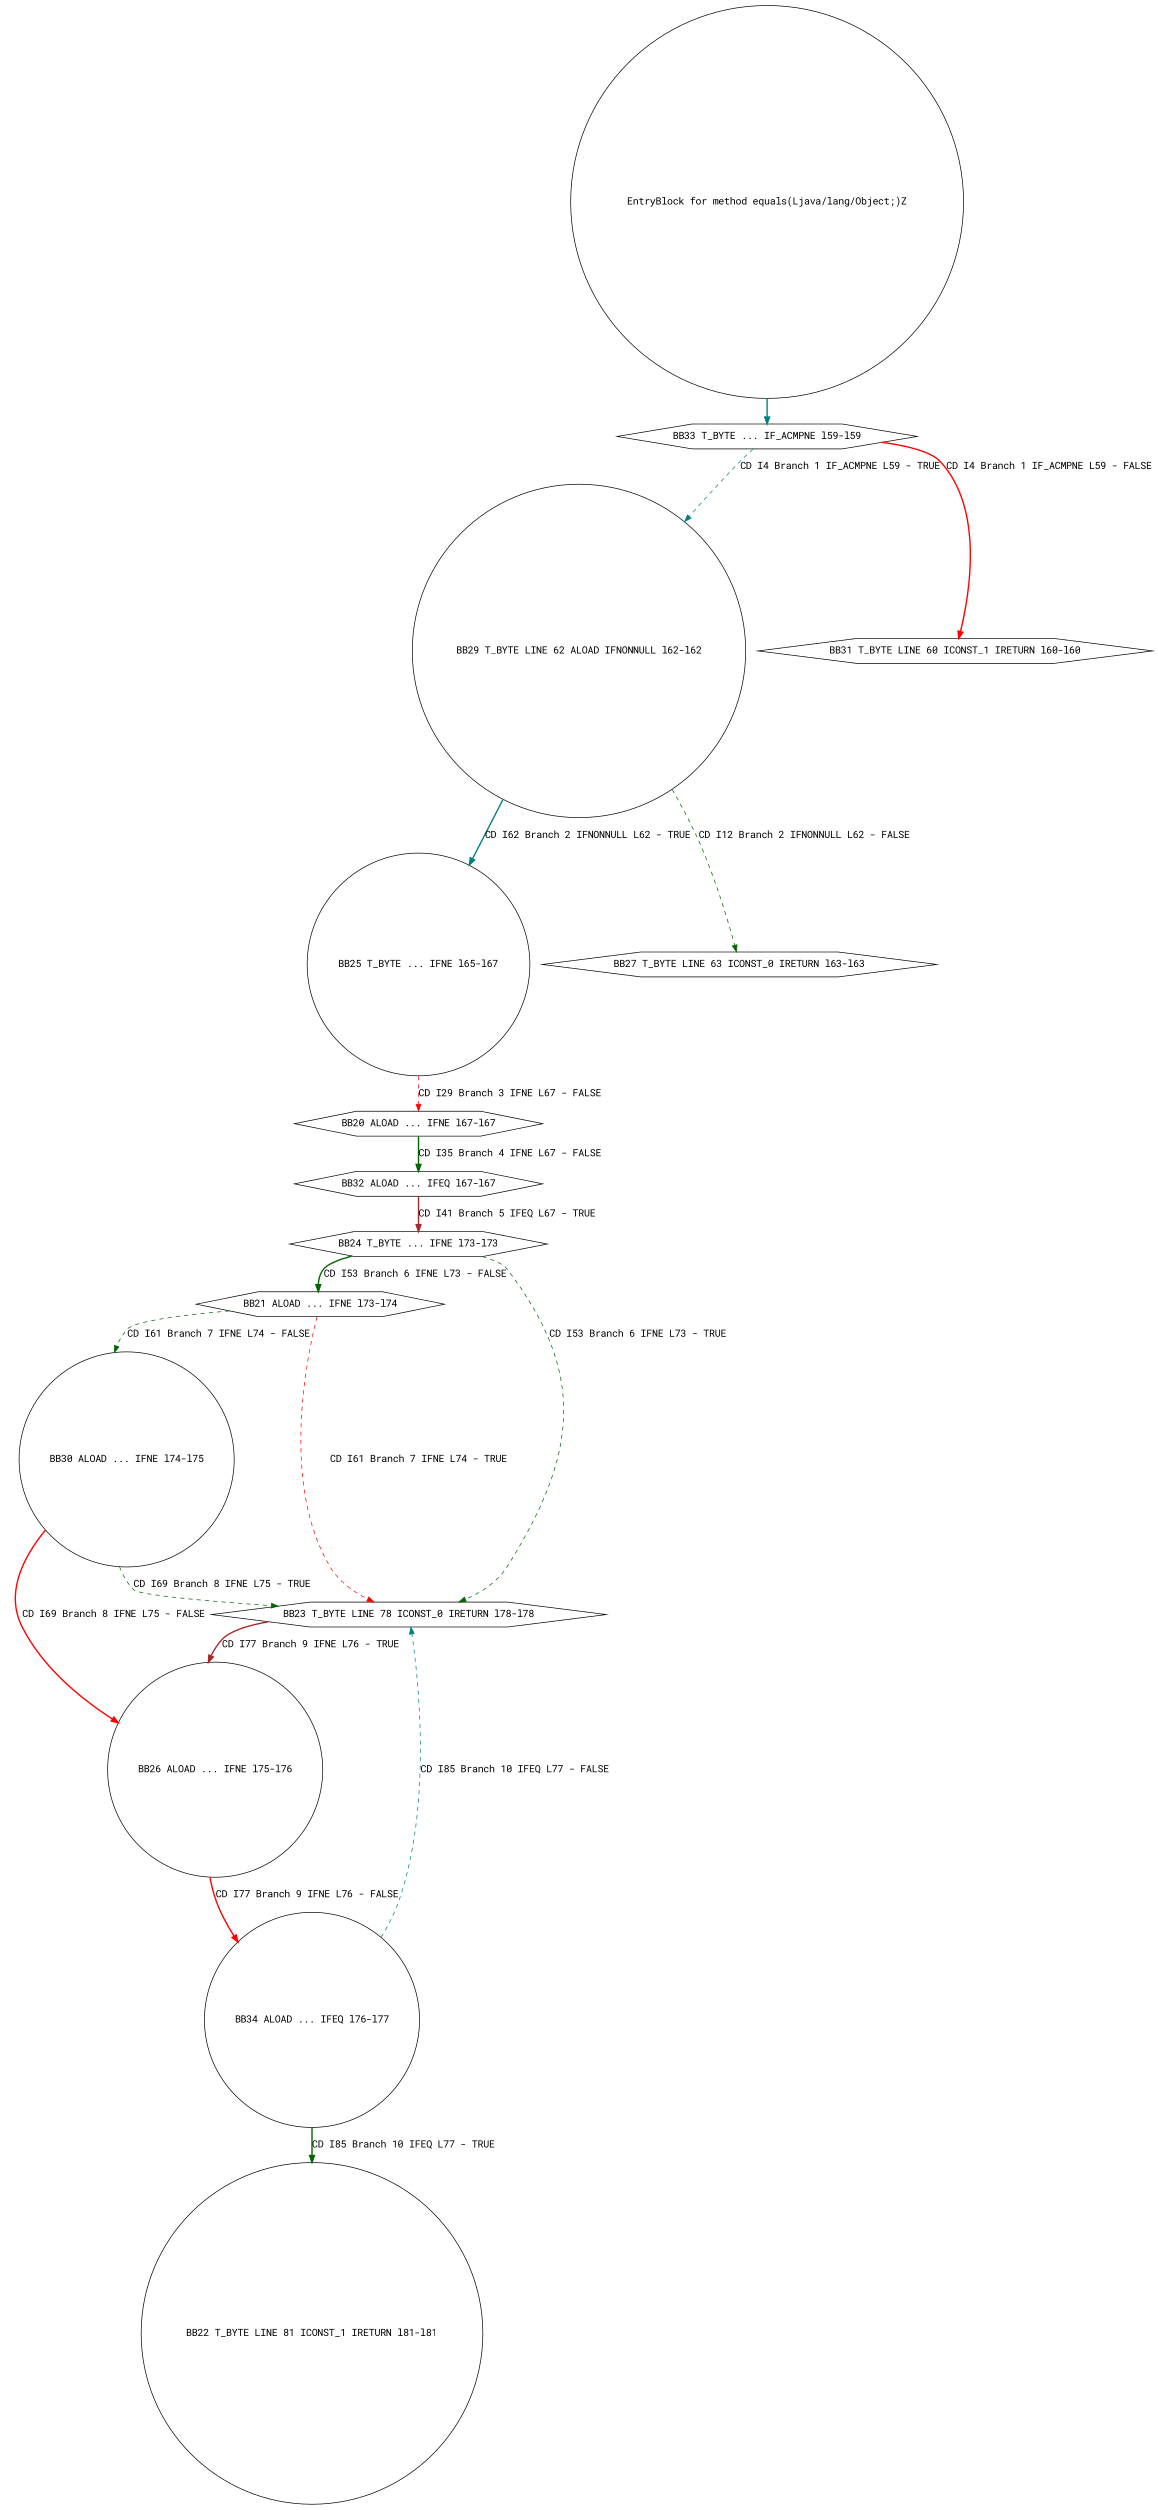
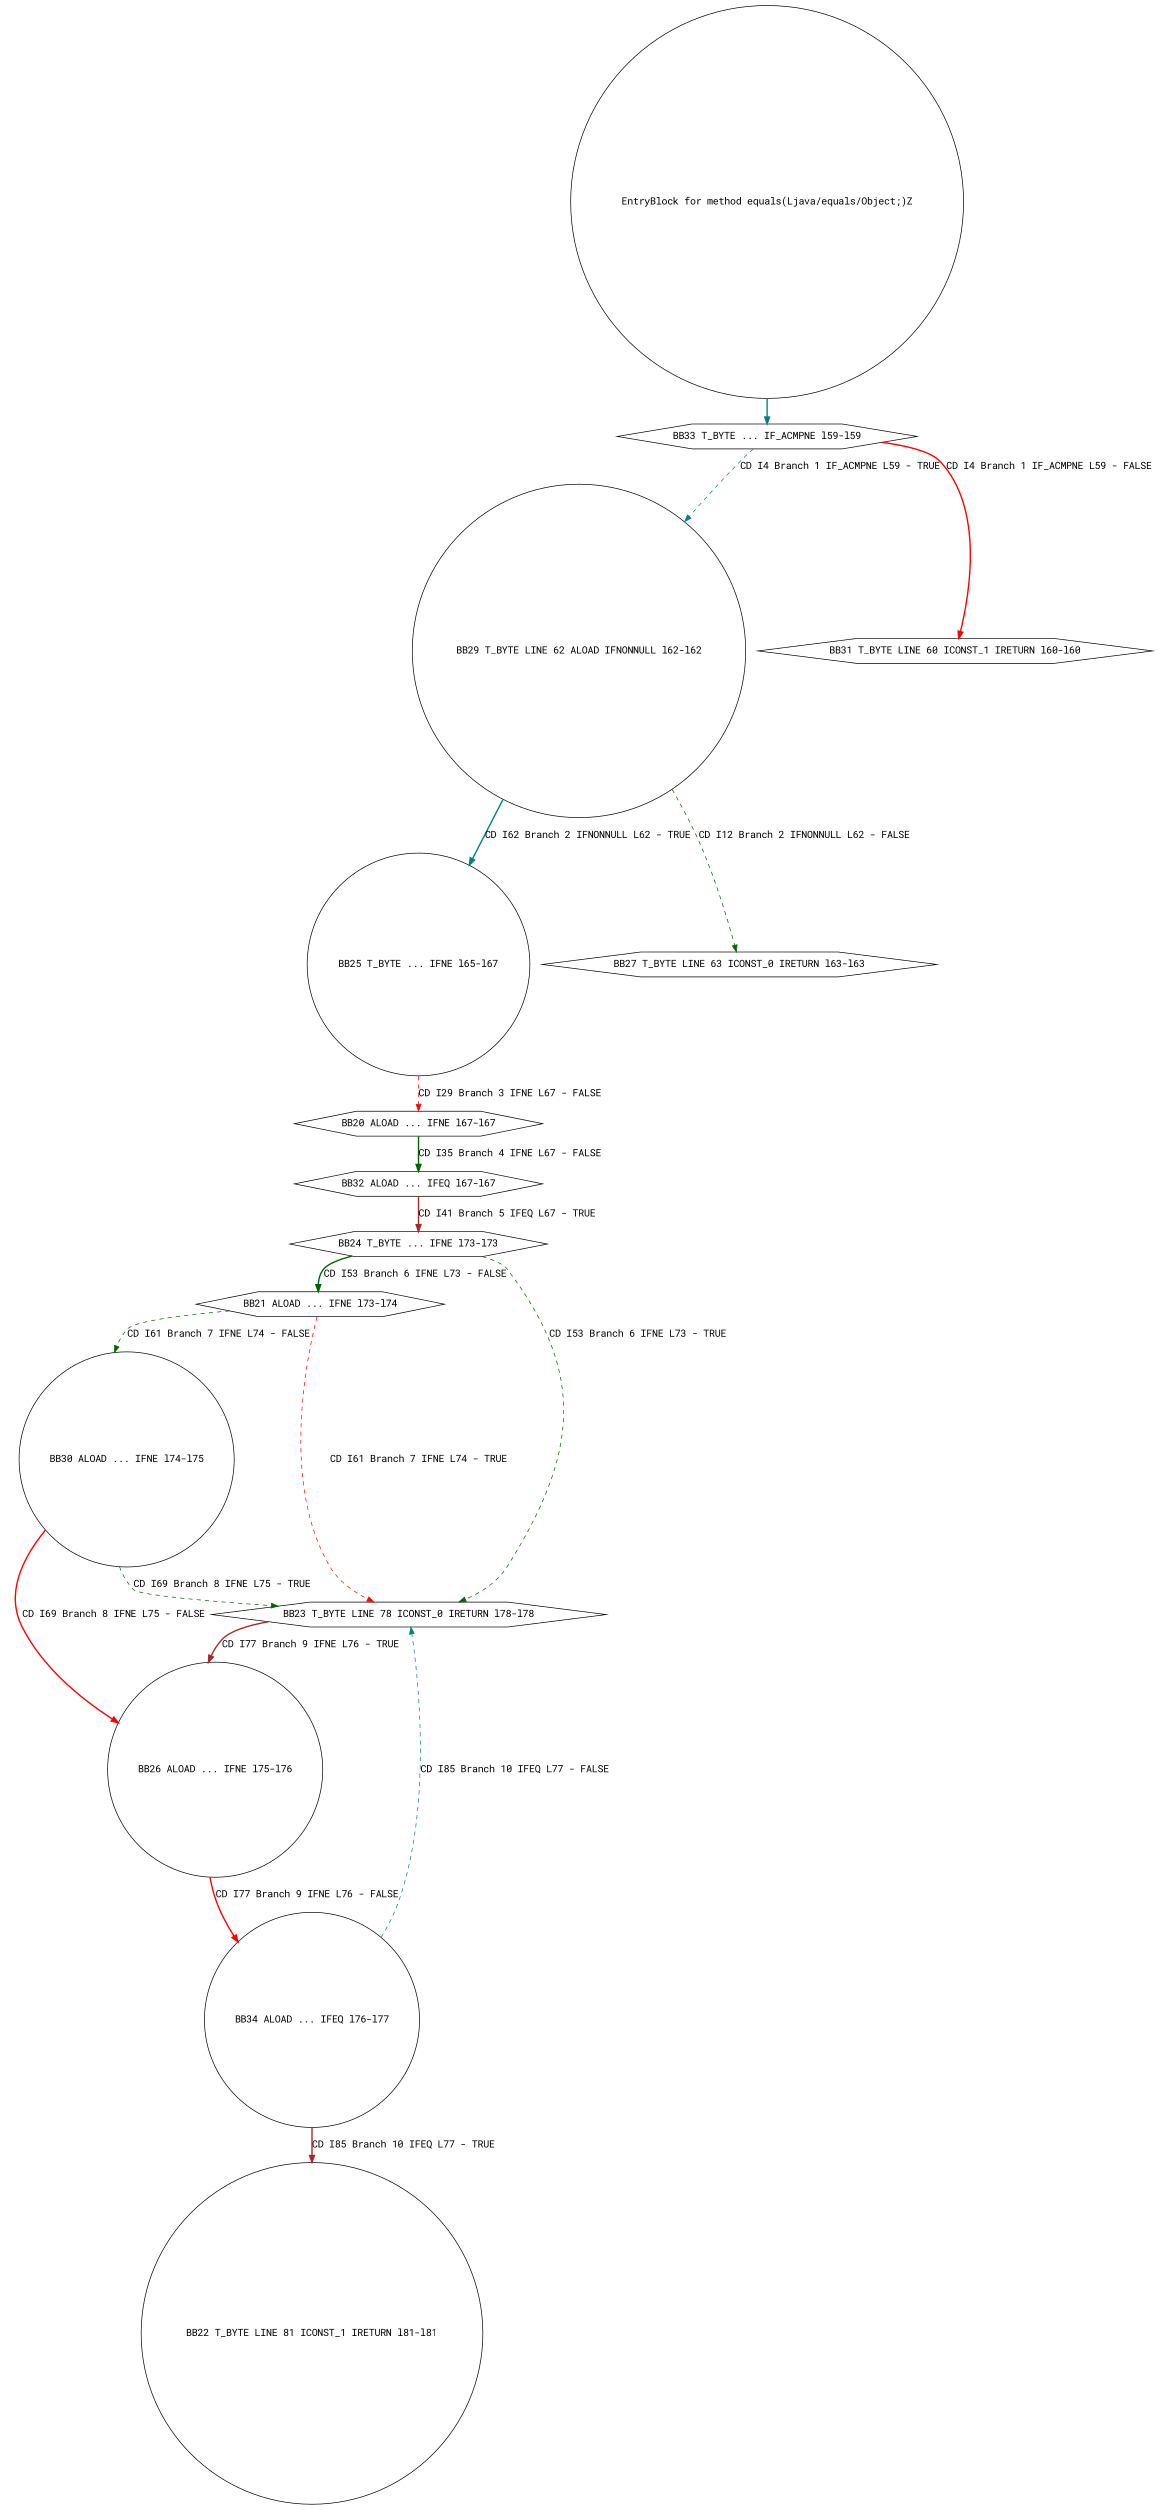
(767, 202) -> (767, 202)
(312, 2141) -> (312, 2141)
